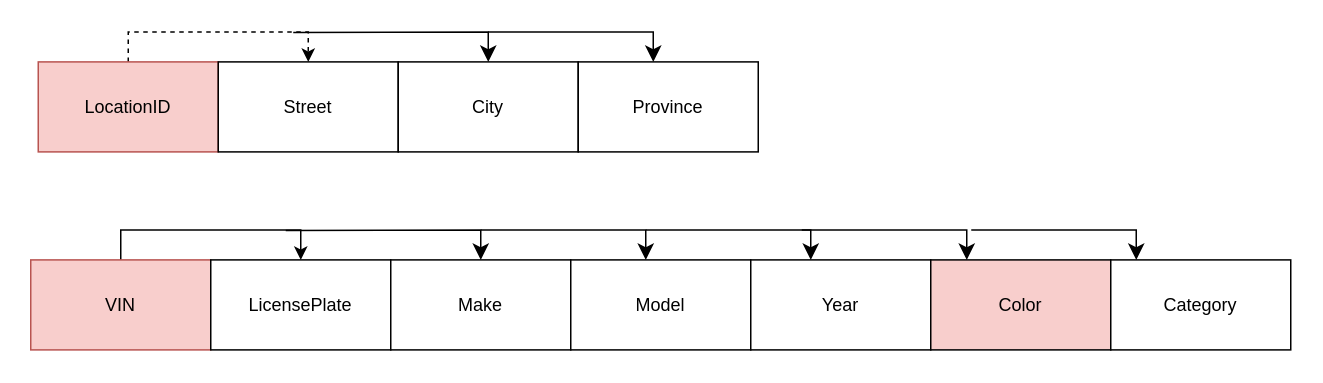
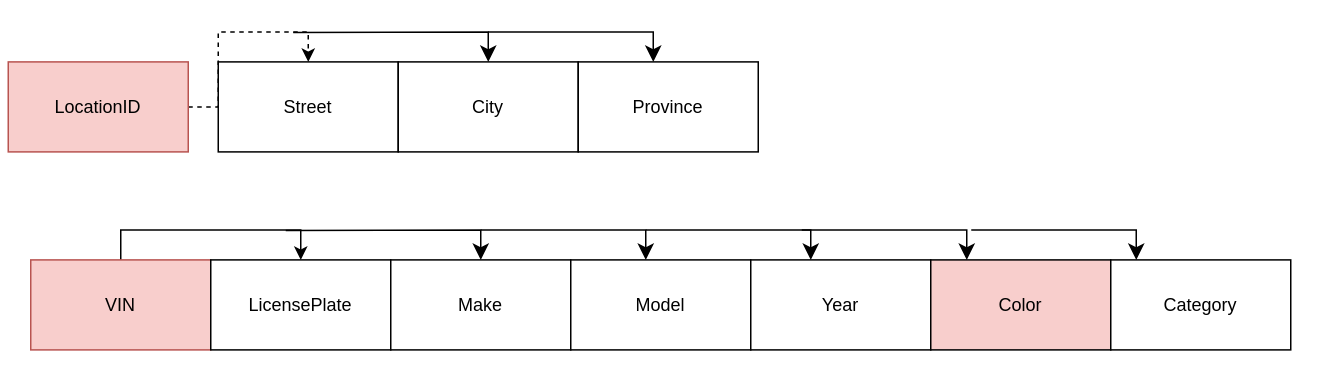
(128, 107) -> (98, 107)
